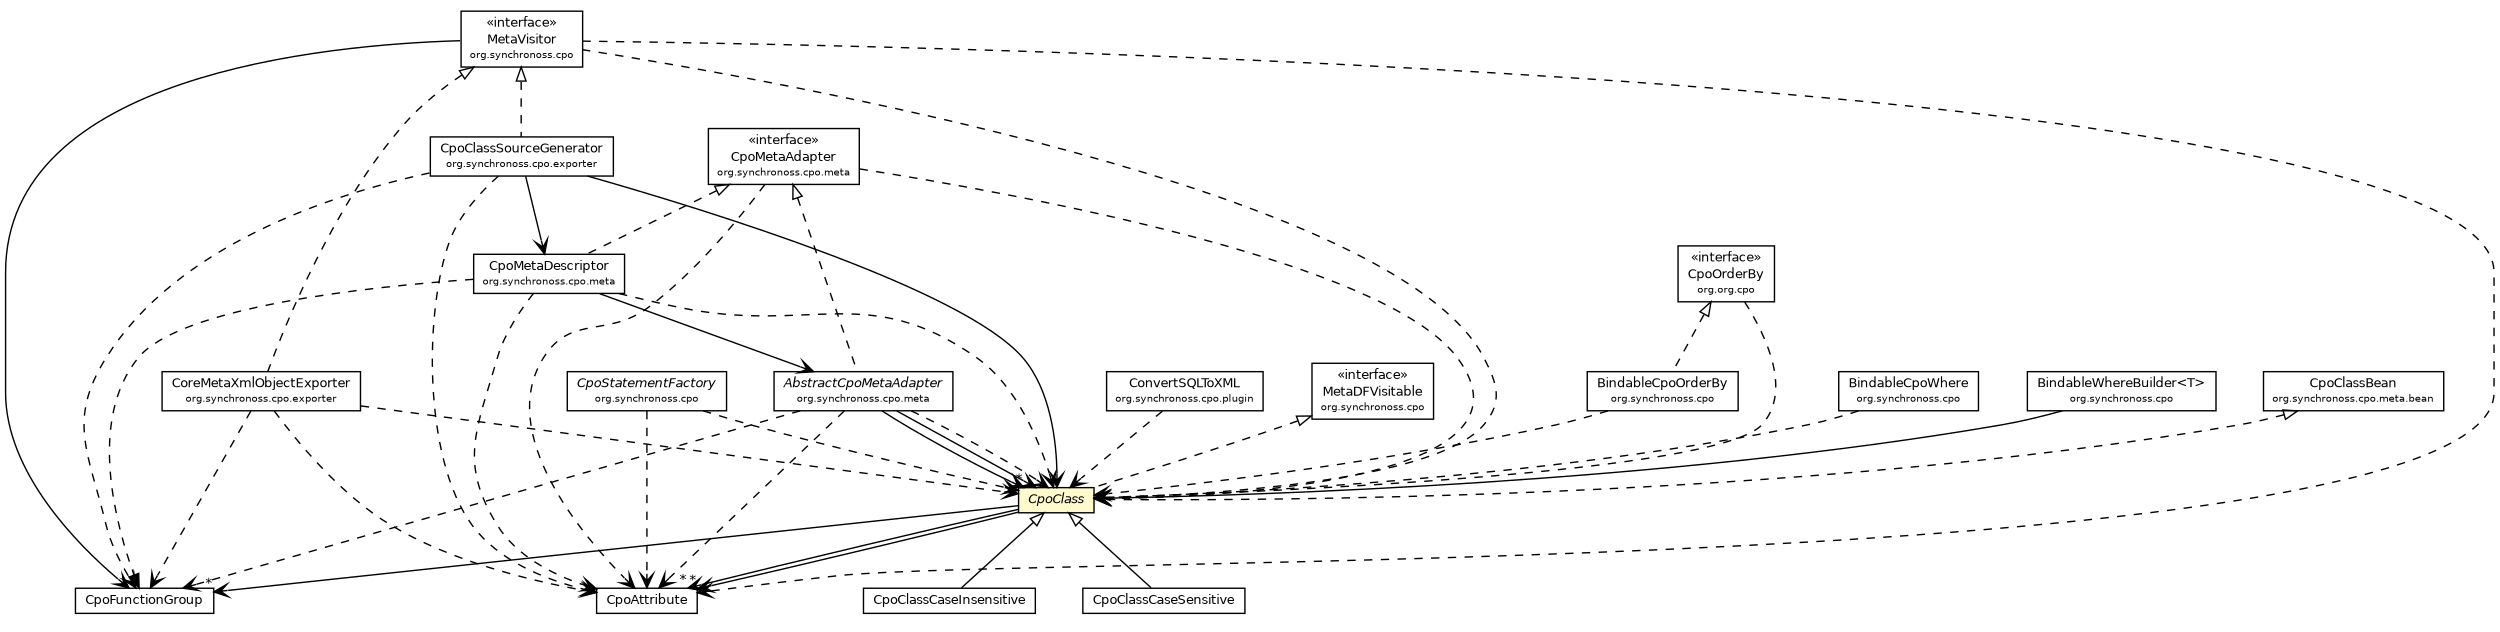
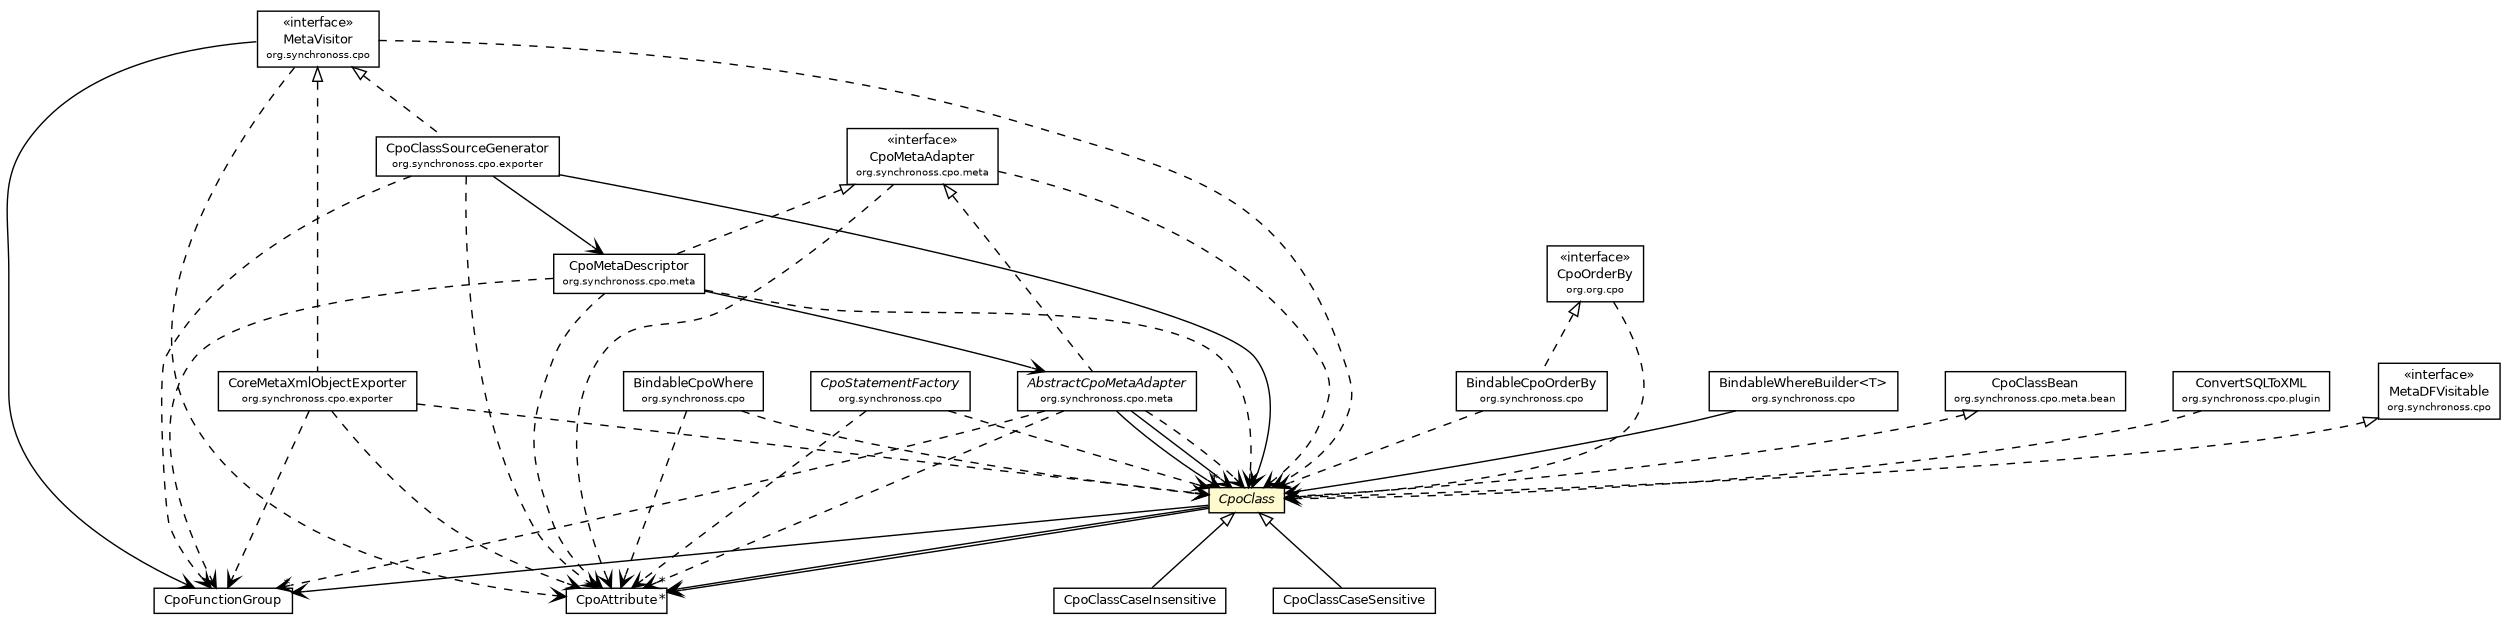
(190, 326) -> (256, 323)
none -> (656, 493)
